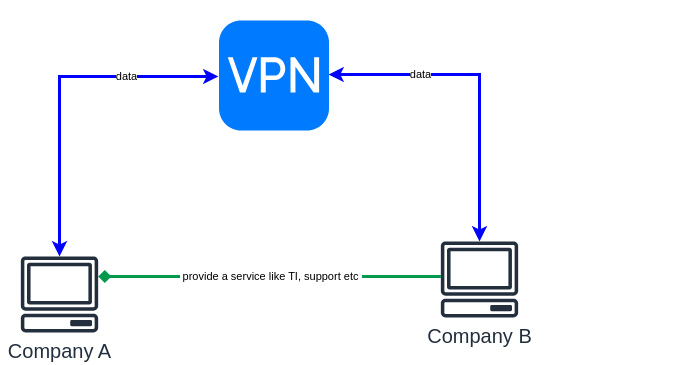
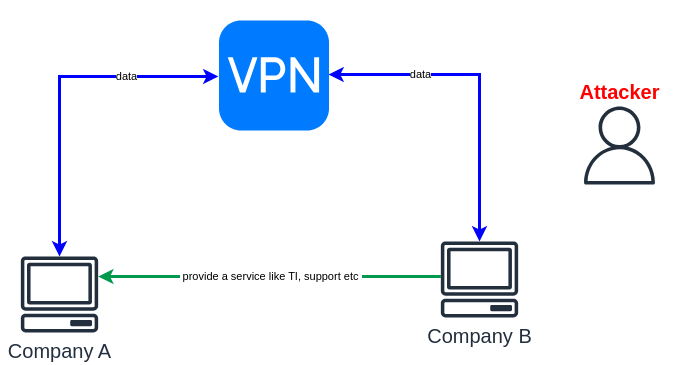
none -> (620, 146)
(111, 277) -> (110, 277)
